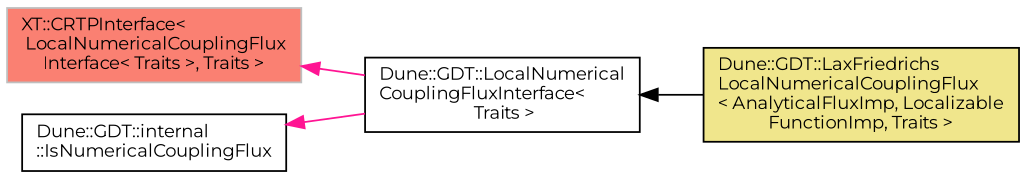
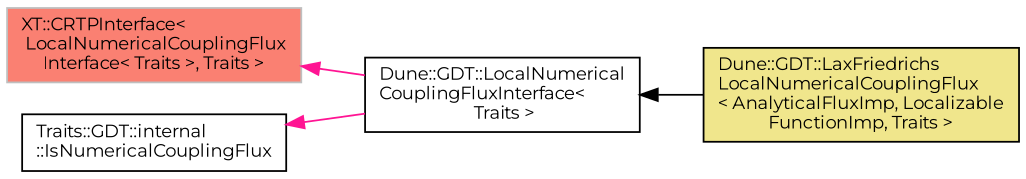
(154, 143) -> (154, 143)
